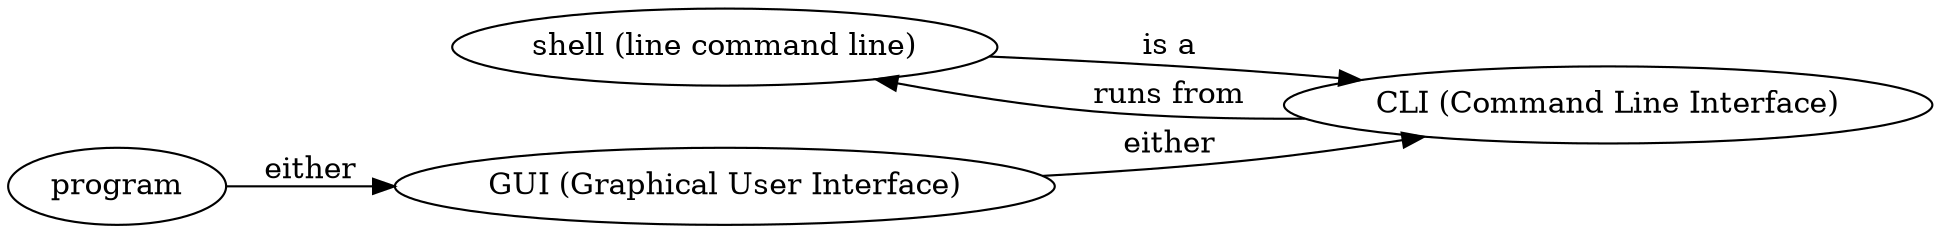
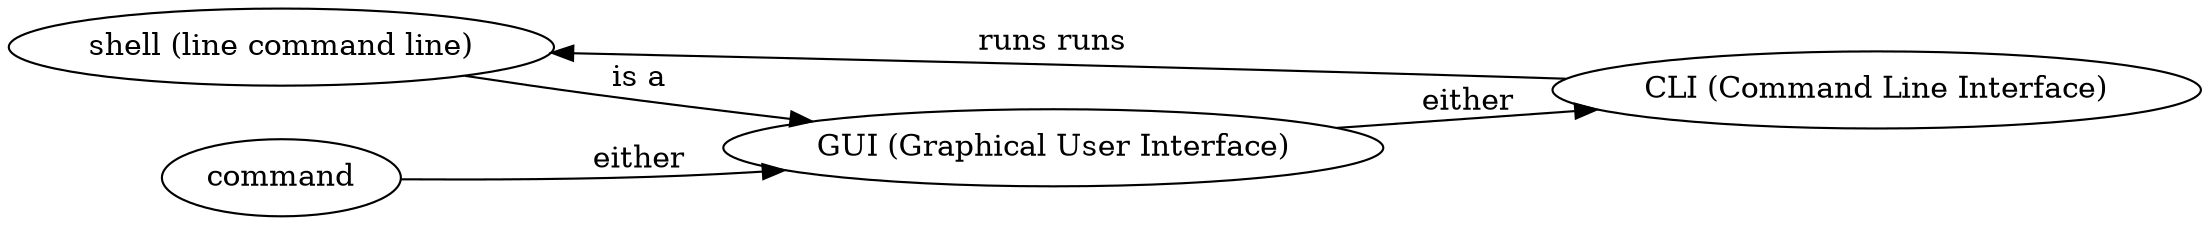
(1164, 65) -> (627, 99)
(1169, 95) -> (1053, 42)
(117, 186) -> (281, 178)
